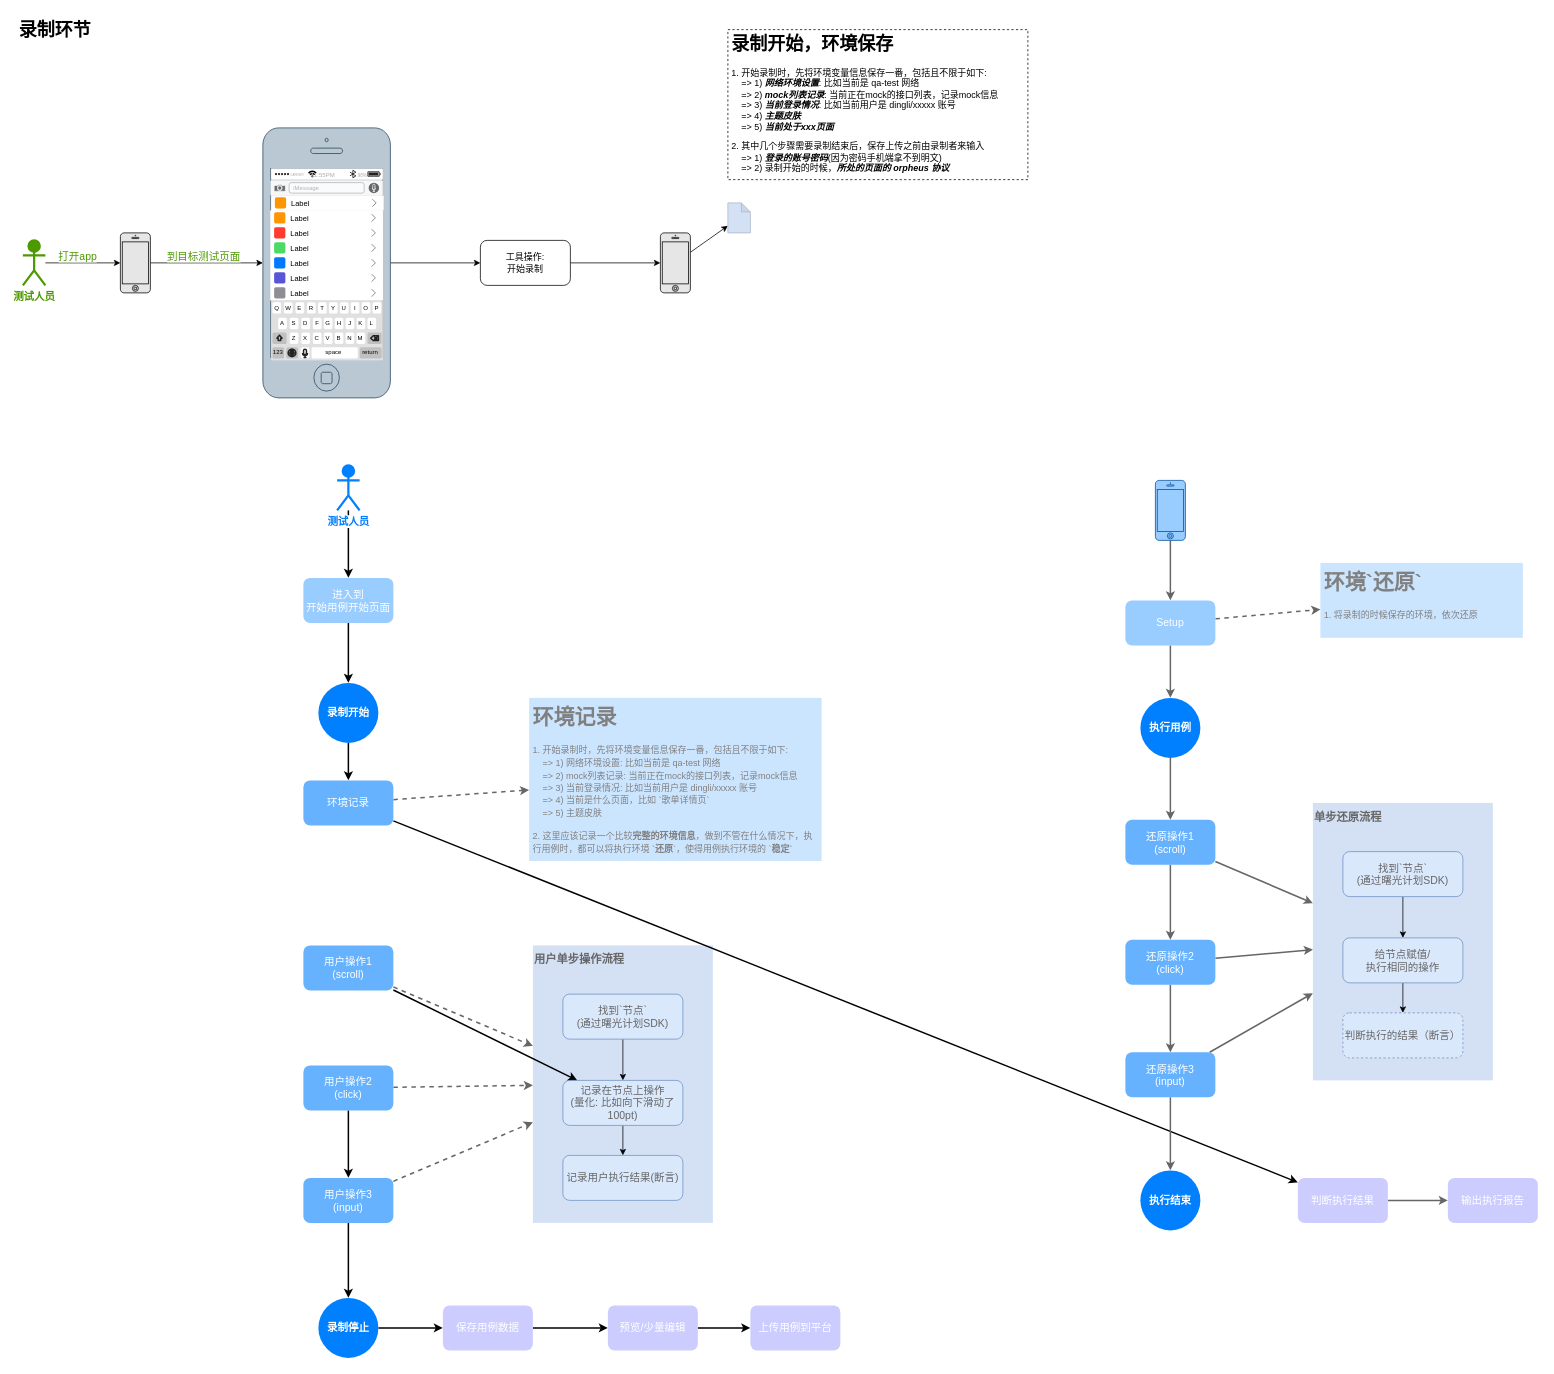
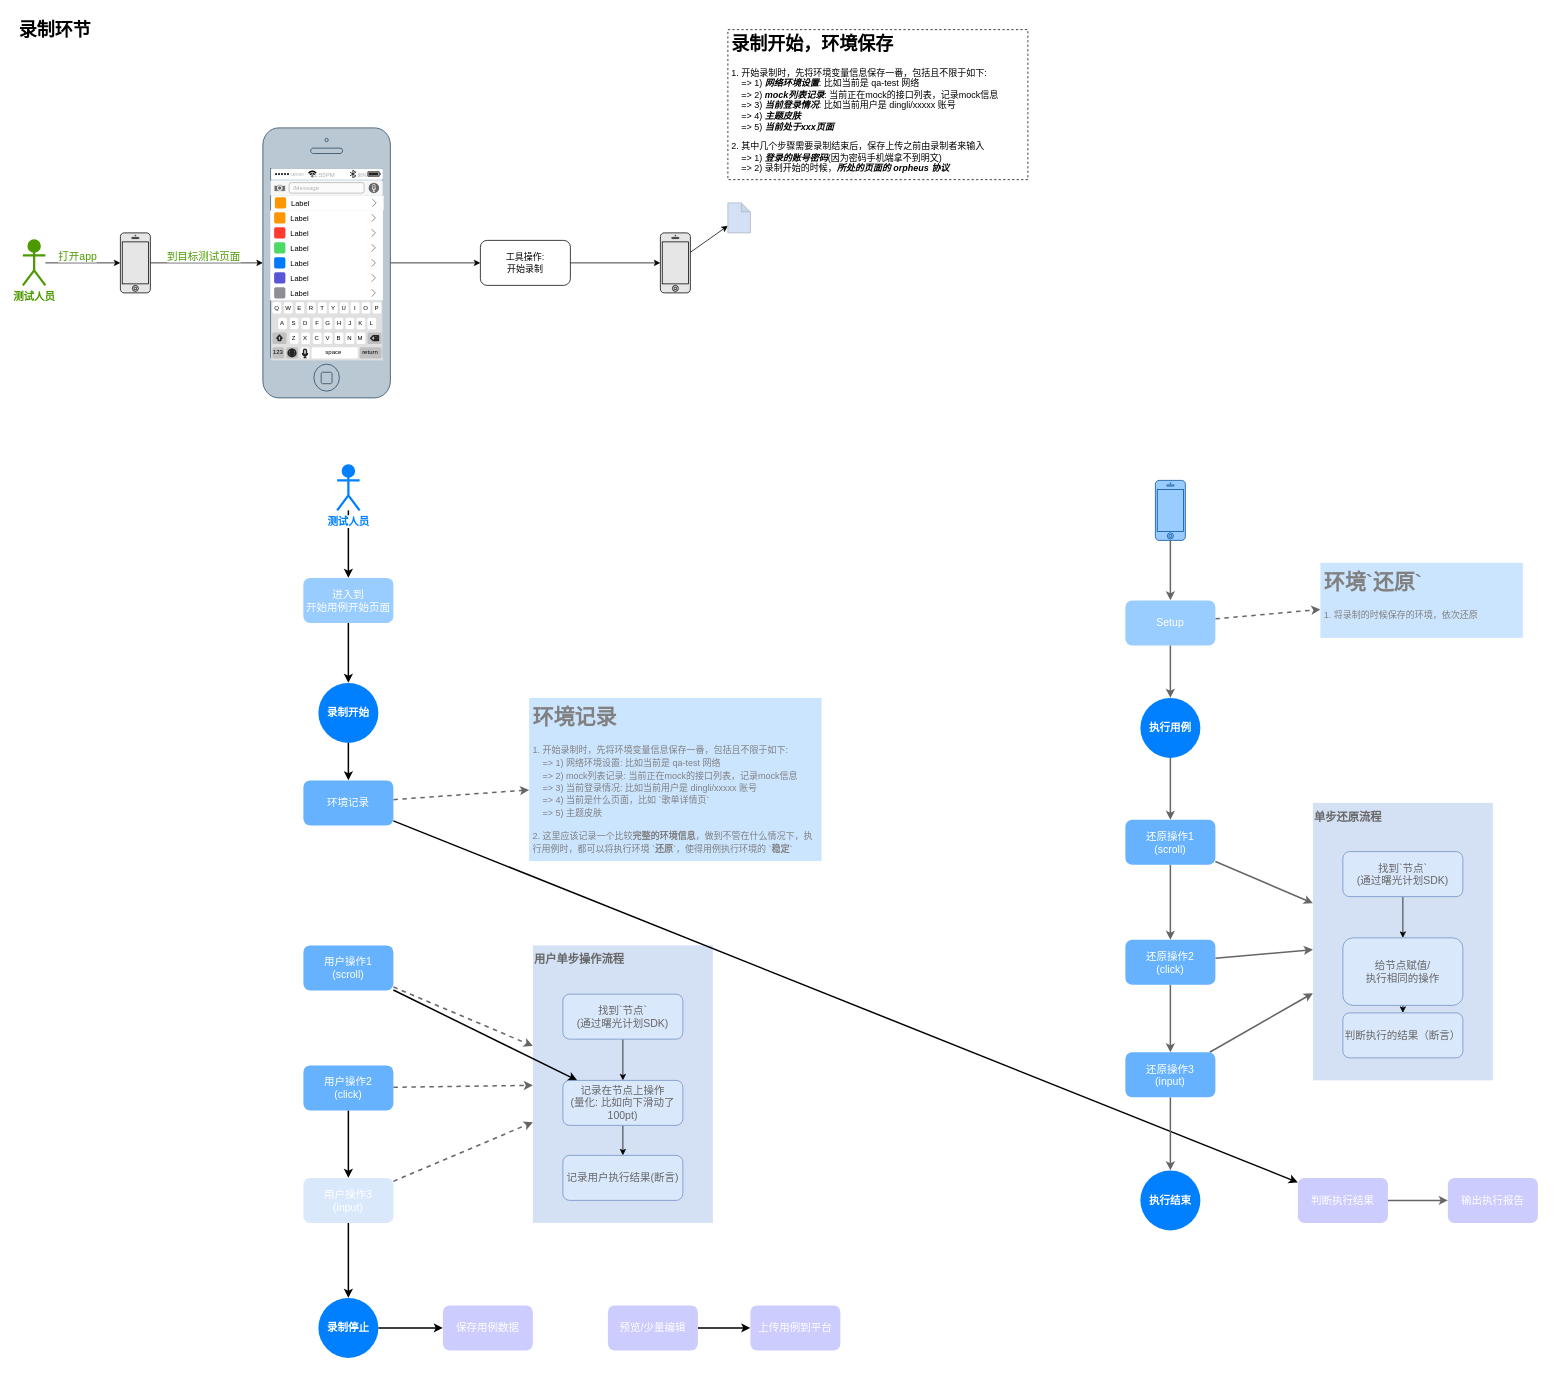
(1403, 960) -> (1403, 972)
(1403, 1035) -> (1403, 1035)
(348, 1200) -> (348, 1200)
(567, 1328) -> none
